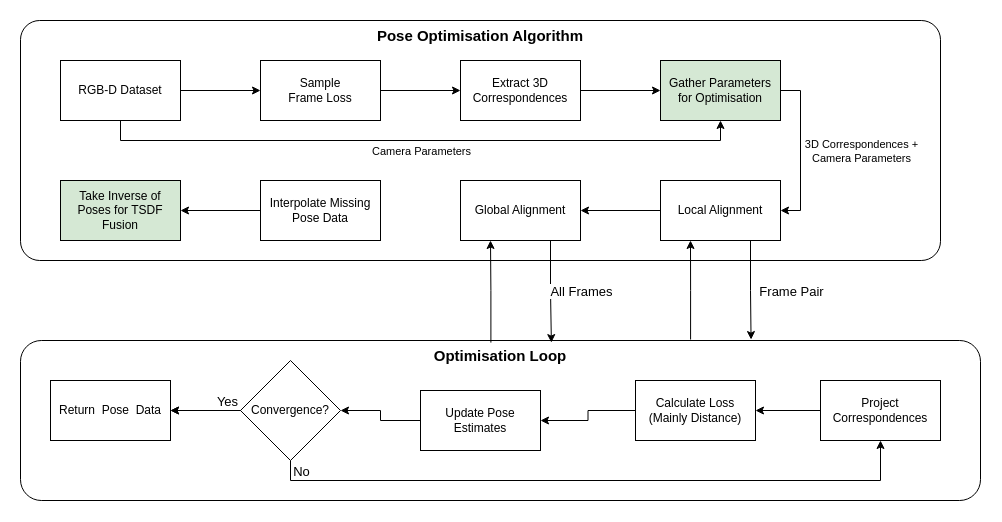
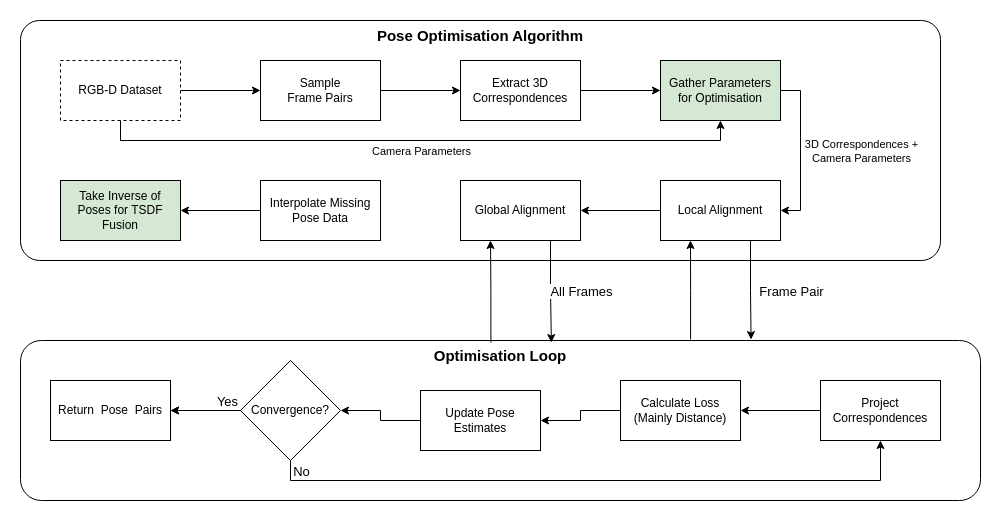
(121, 91) -> (121, 91)
(321, 91) -> (321, 91)
(111, 411) -> (111, 411)
(696, 411) -> (681, 411)
